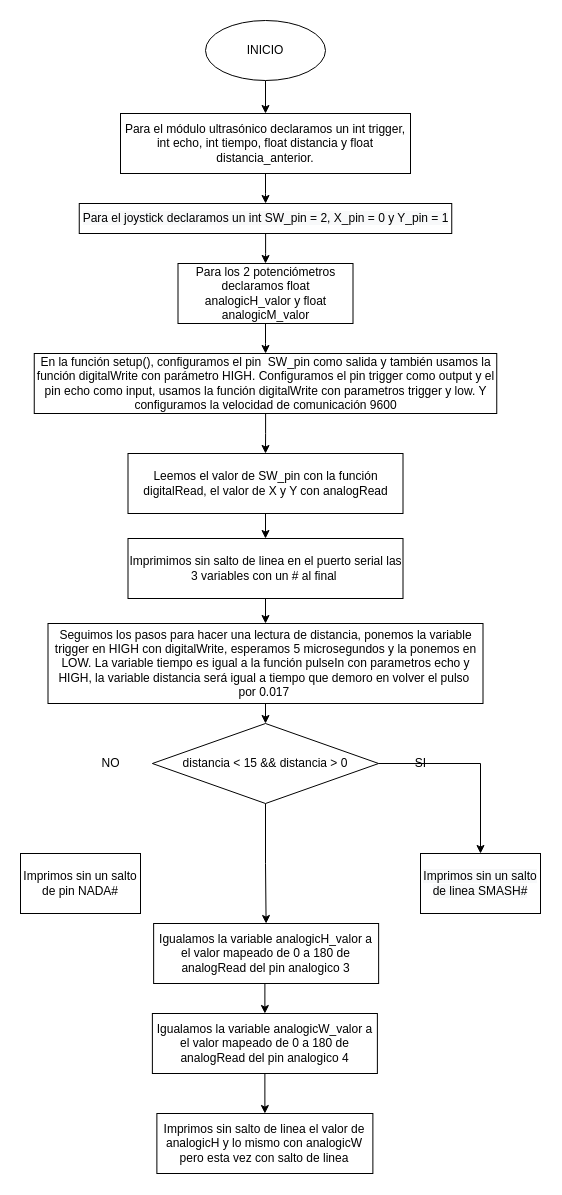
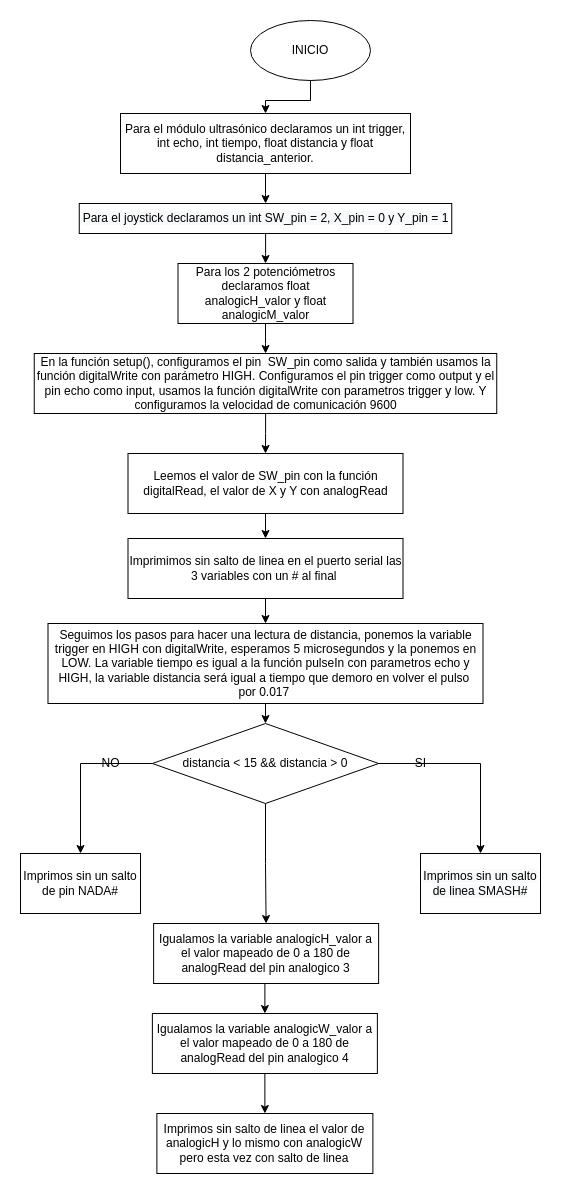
(266, 51) -> (311, 51)
none -> (81, 770)
